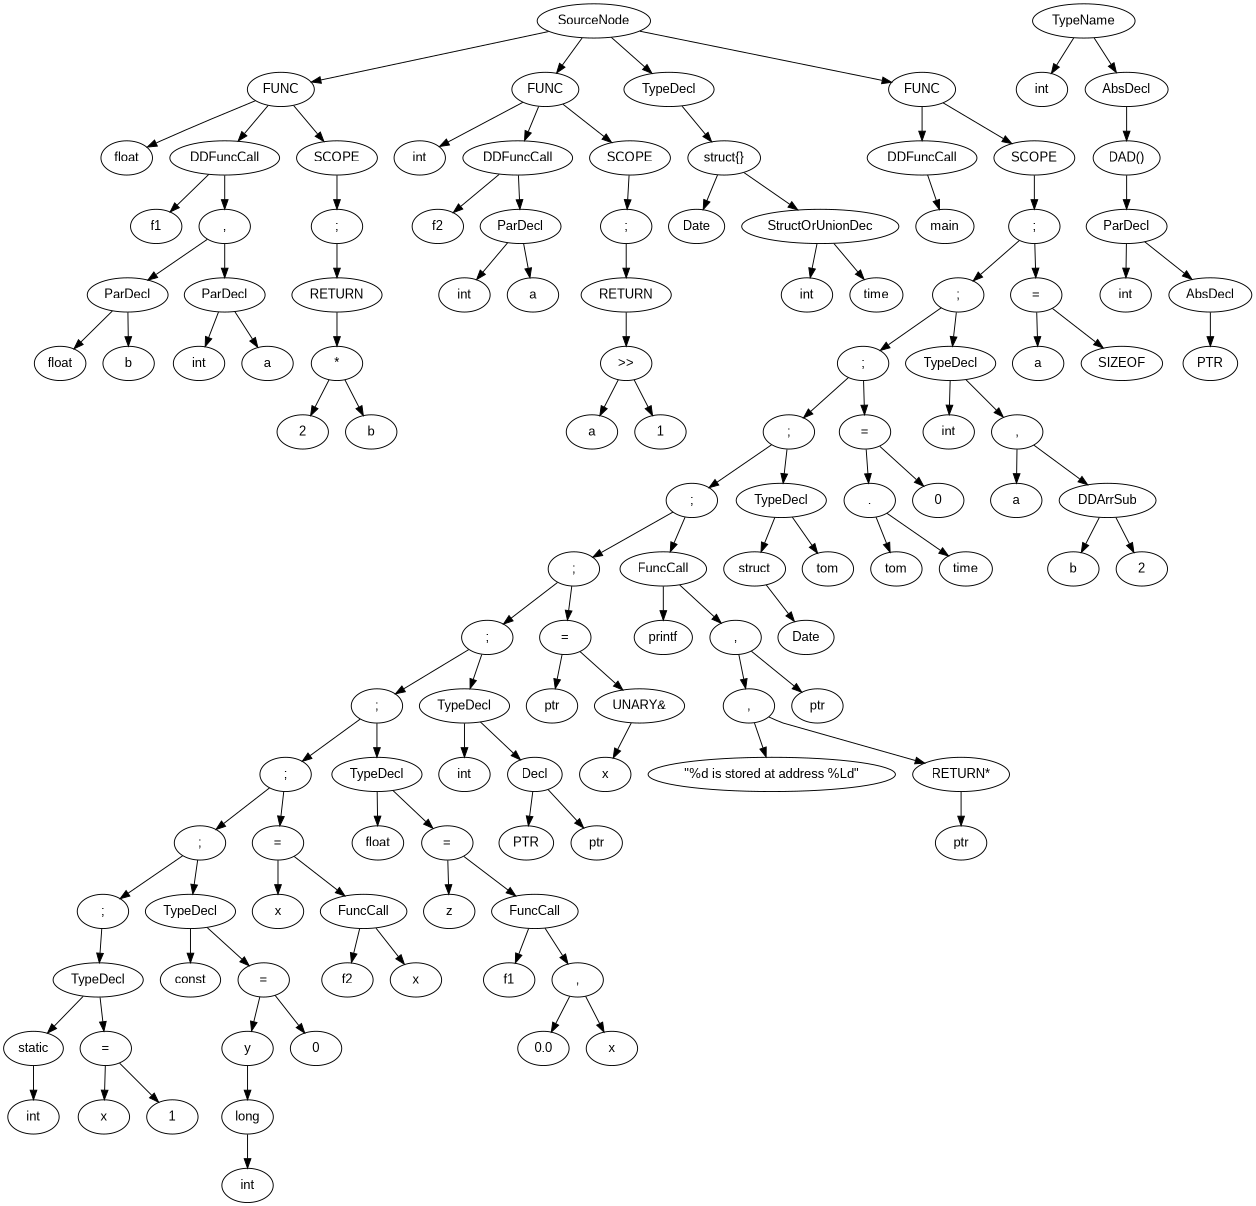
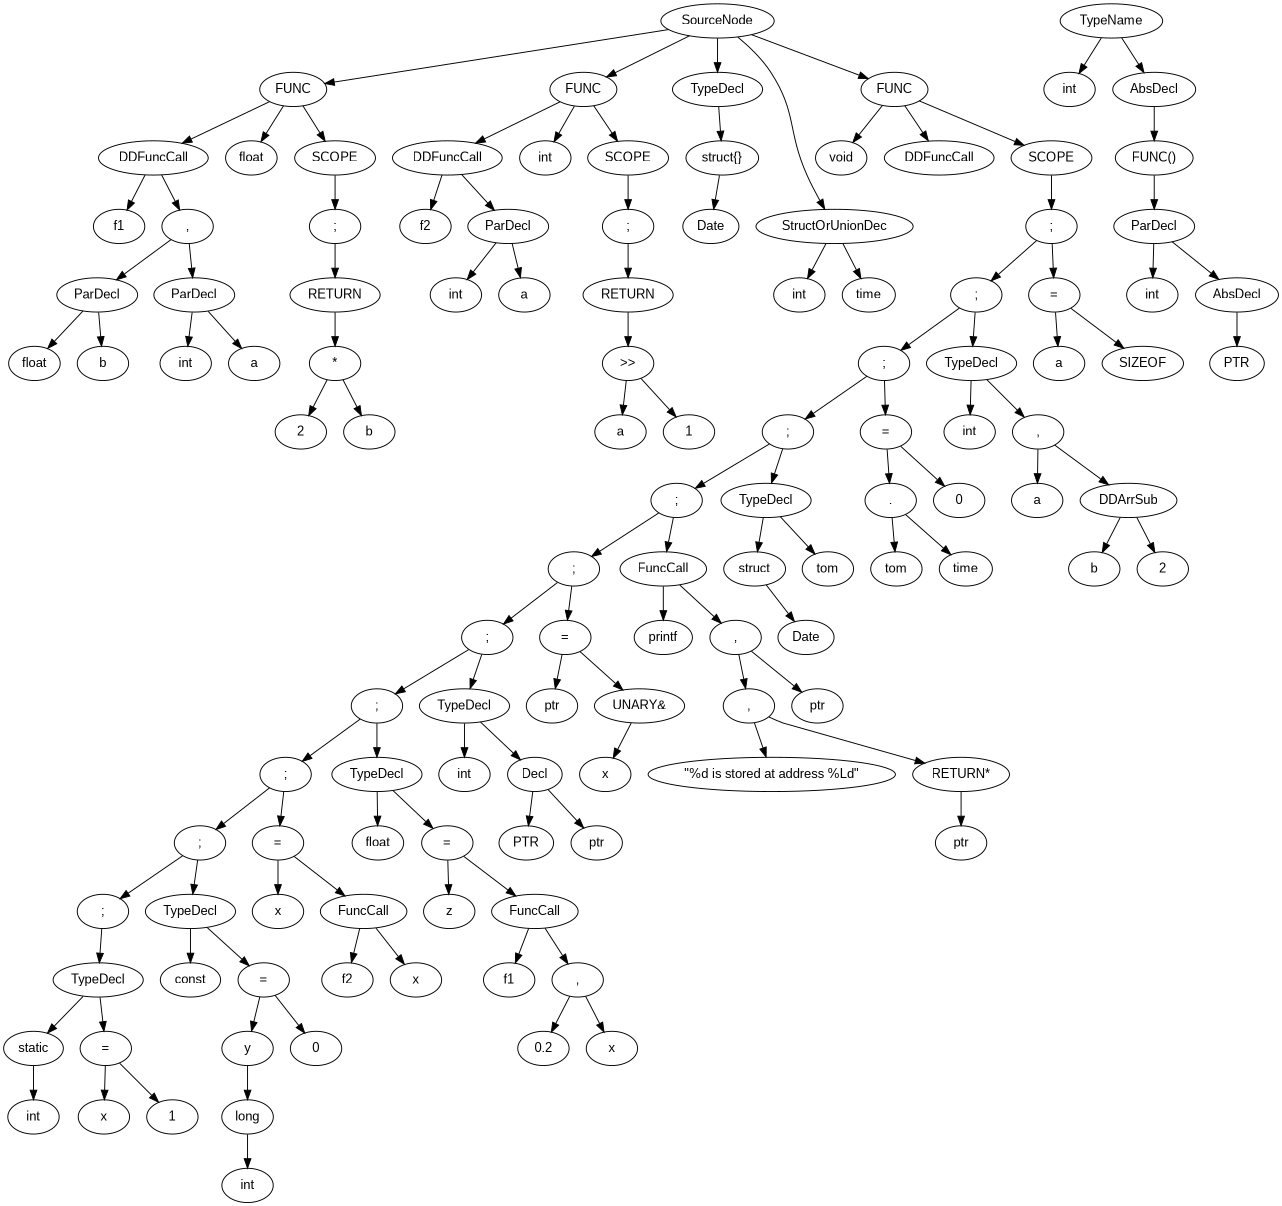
none -> (841, 158)
(1127, 158) -> (1154, 158)
(767, 188) -> (789, 113)
(945, 226) -> none
(543, 1048) -> (543, 1048)
